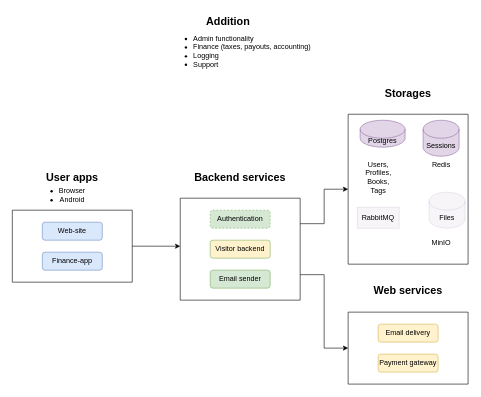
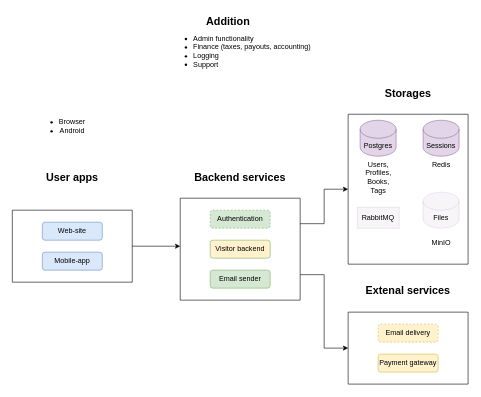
(383, 134) -> (378, 138)
(60, 195) -> (60, 126)
(447, 210) -> (441, 210)
(72, 261) -> (72, 261)
(408, 291) -> (408, 291)
(408, 333) -> (408, 333)
